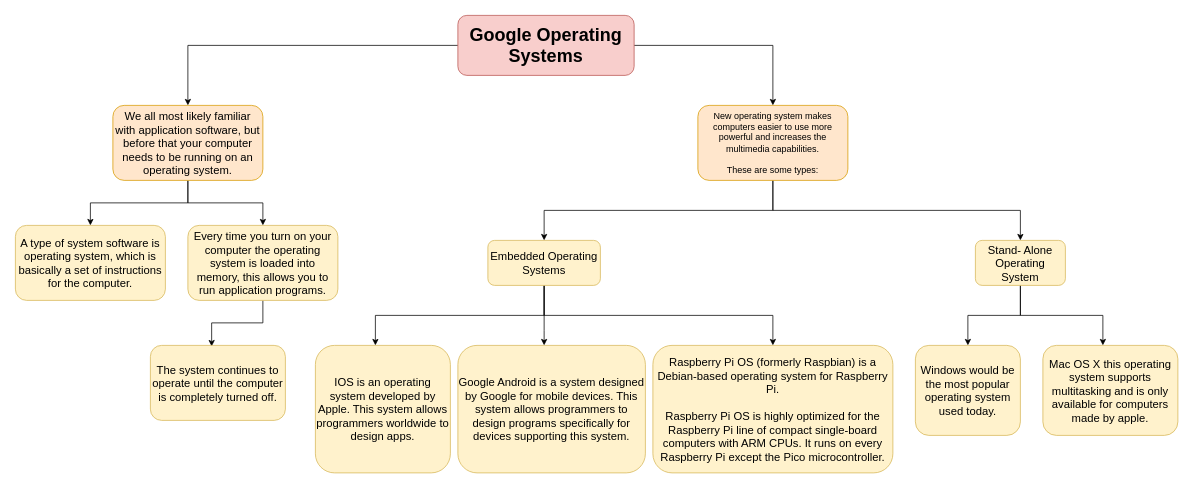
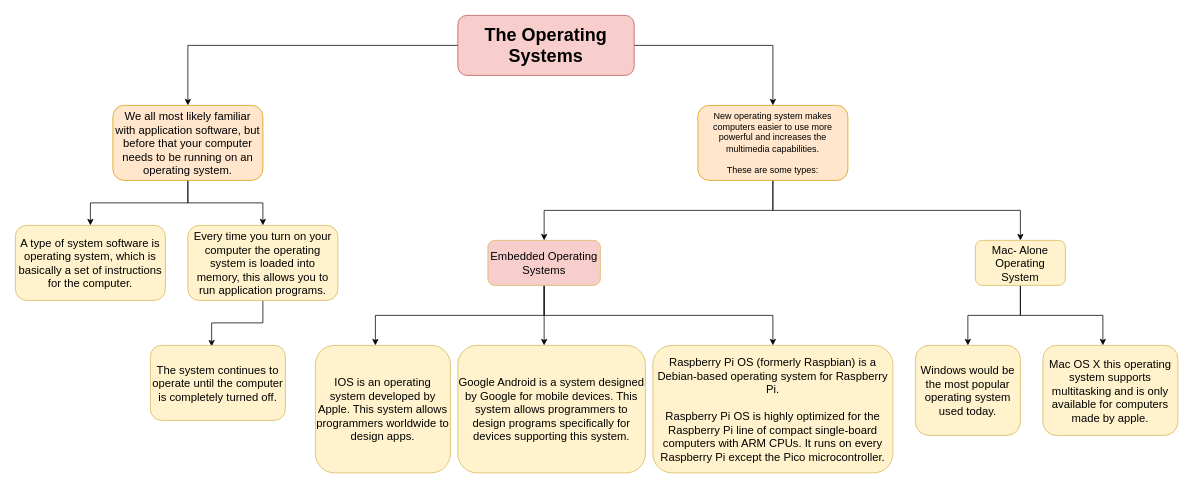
(546, 45) -> (546, 45)
(544, 263) -> (544, 263)
(1020, 263) -> (1020, 263)
